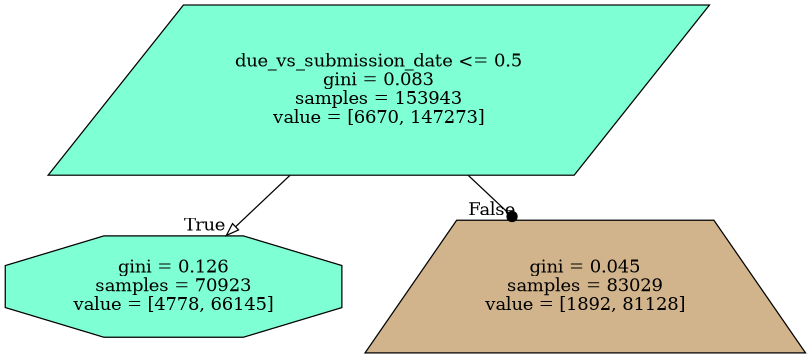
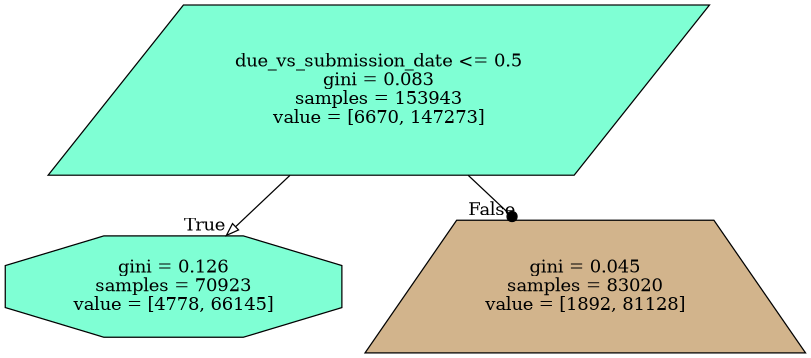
(585, 287) -> (585, 287)
